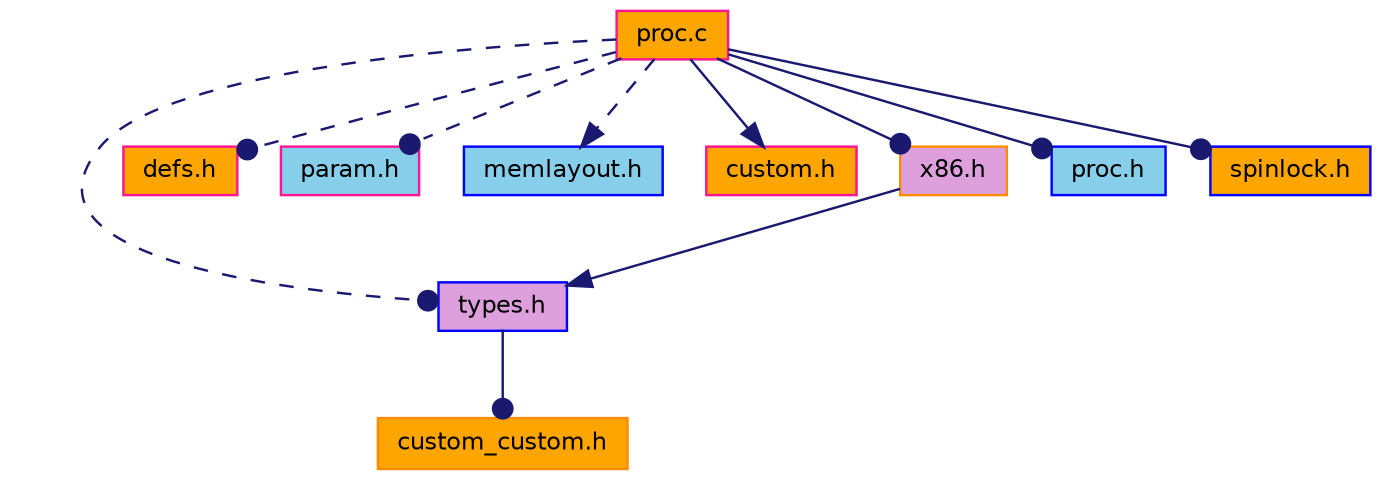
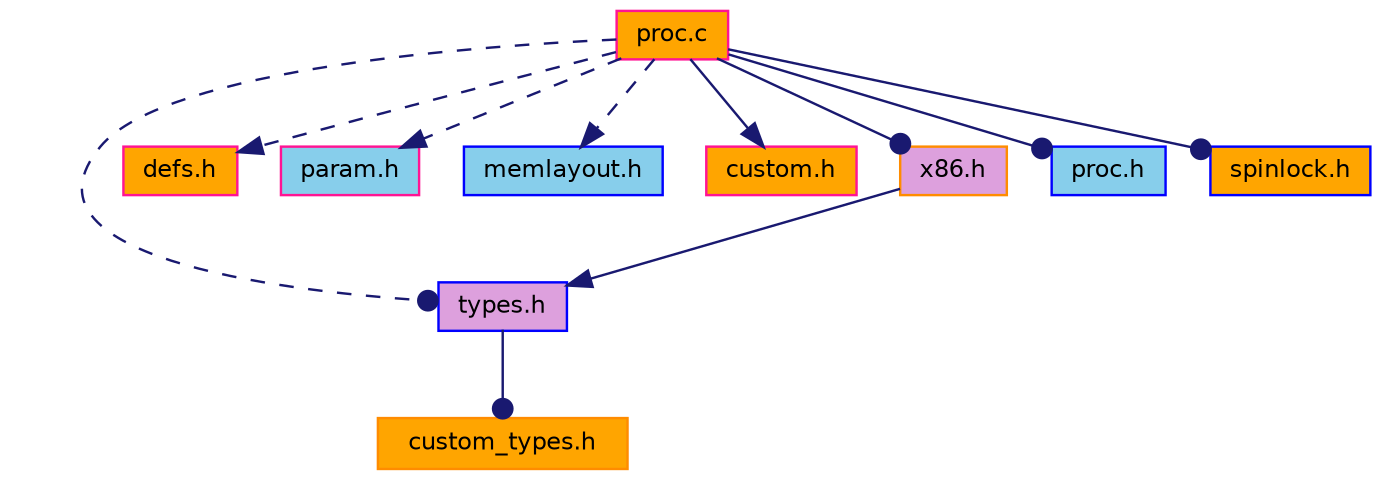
(522, 98) -> (522, 98)
(436, 99) -> (436, 99)
(503, 444) -> (503, 444)
